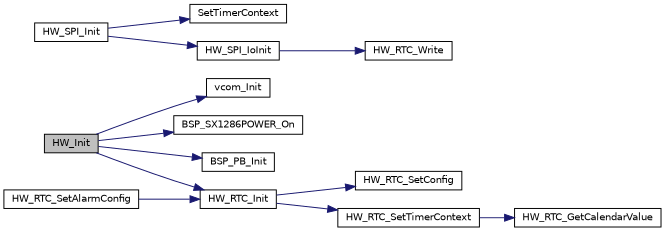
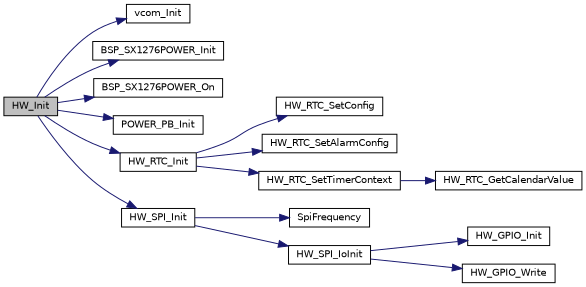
(238, 14) -> (330, 218)
none -> (158, 51)
(409, 51) -> (509, 273)
(238, 125) -> (158, 88)
(238, 162) -> (158, 125)
none -> (77, 166)
(164, 199) -> (224, 155)
none -> (509, 236)
